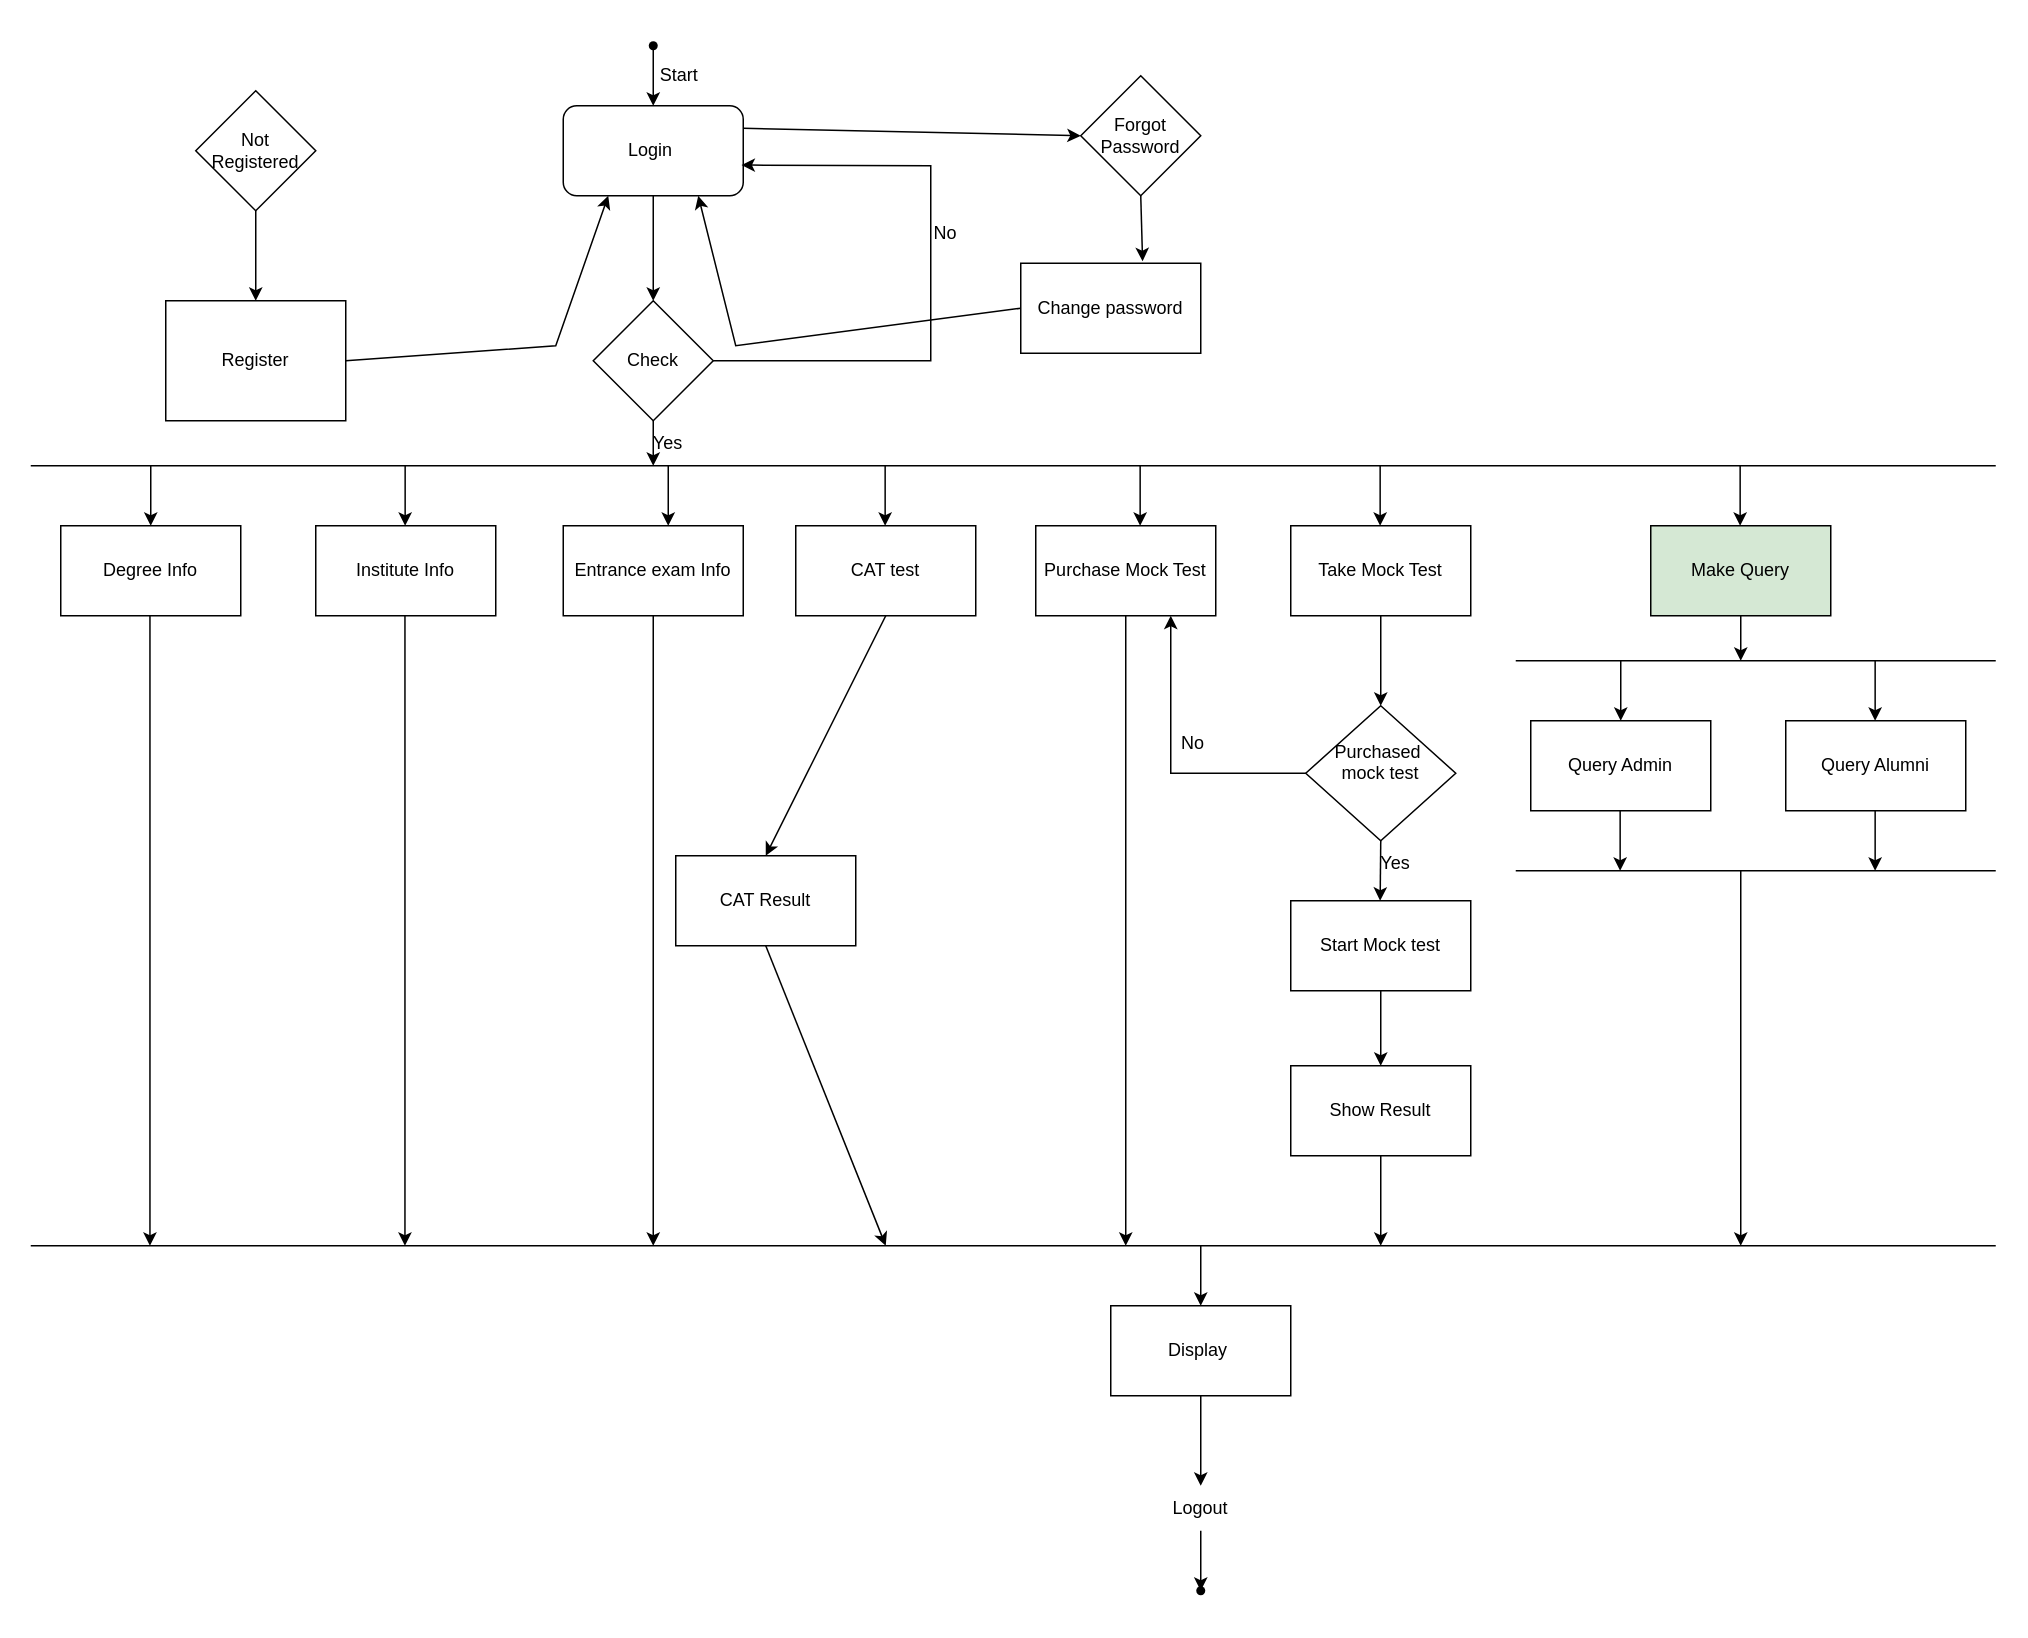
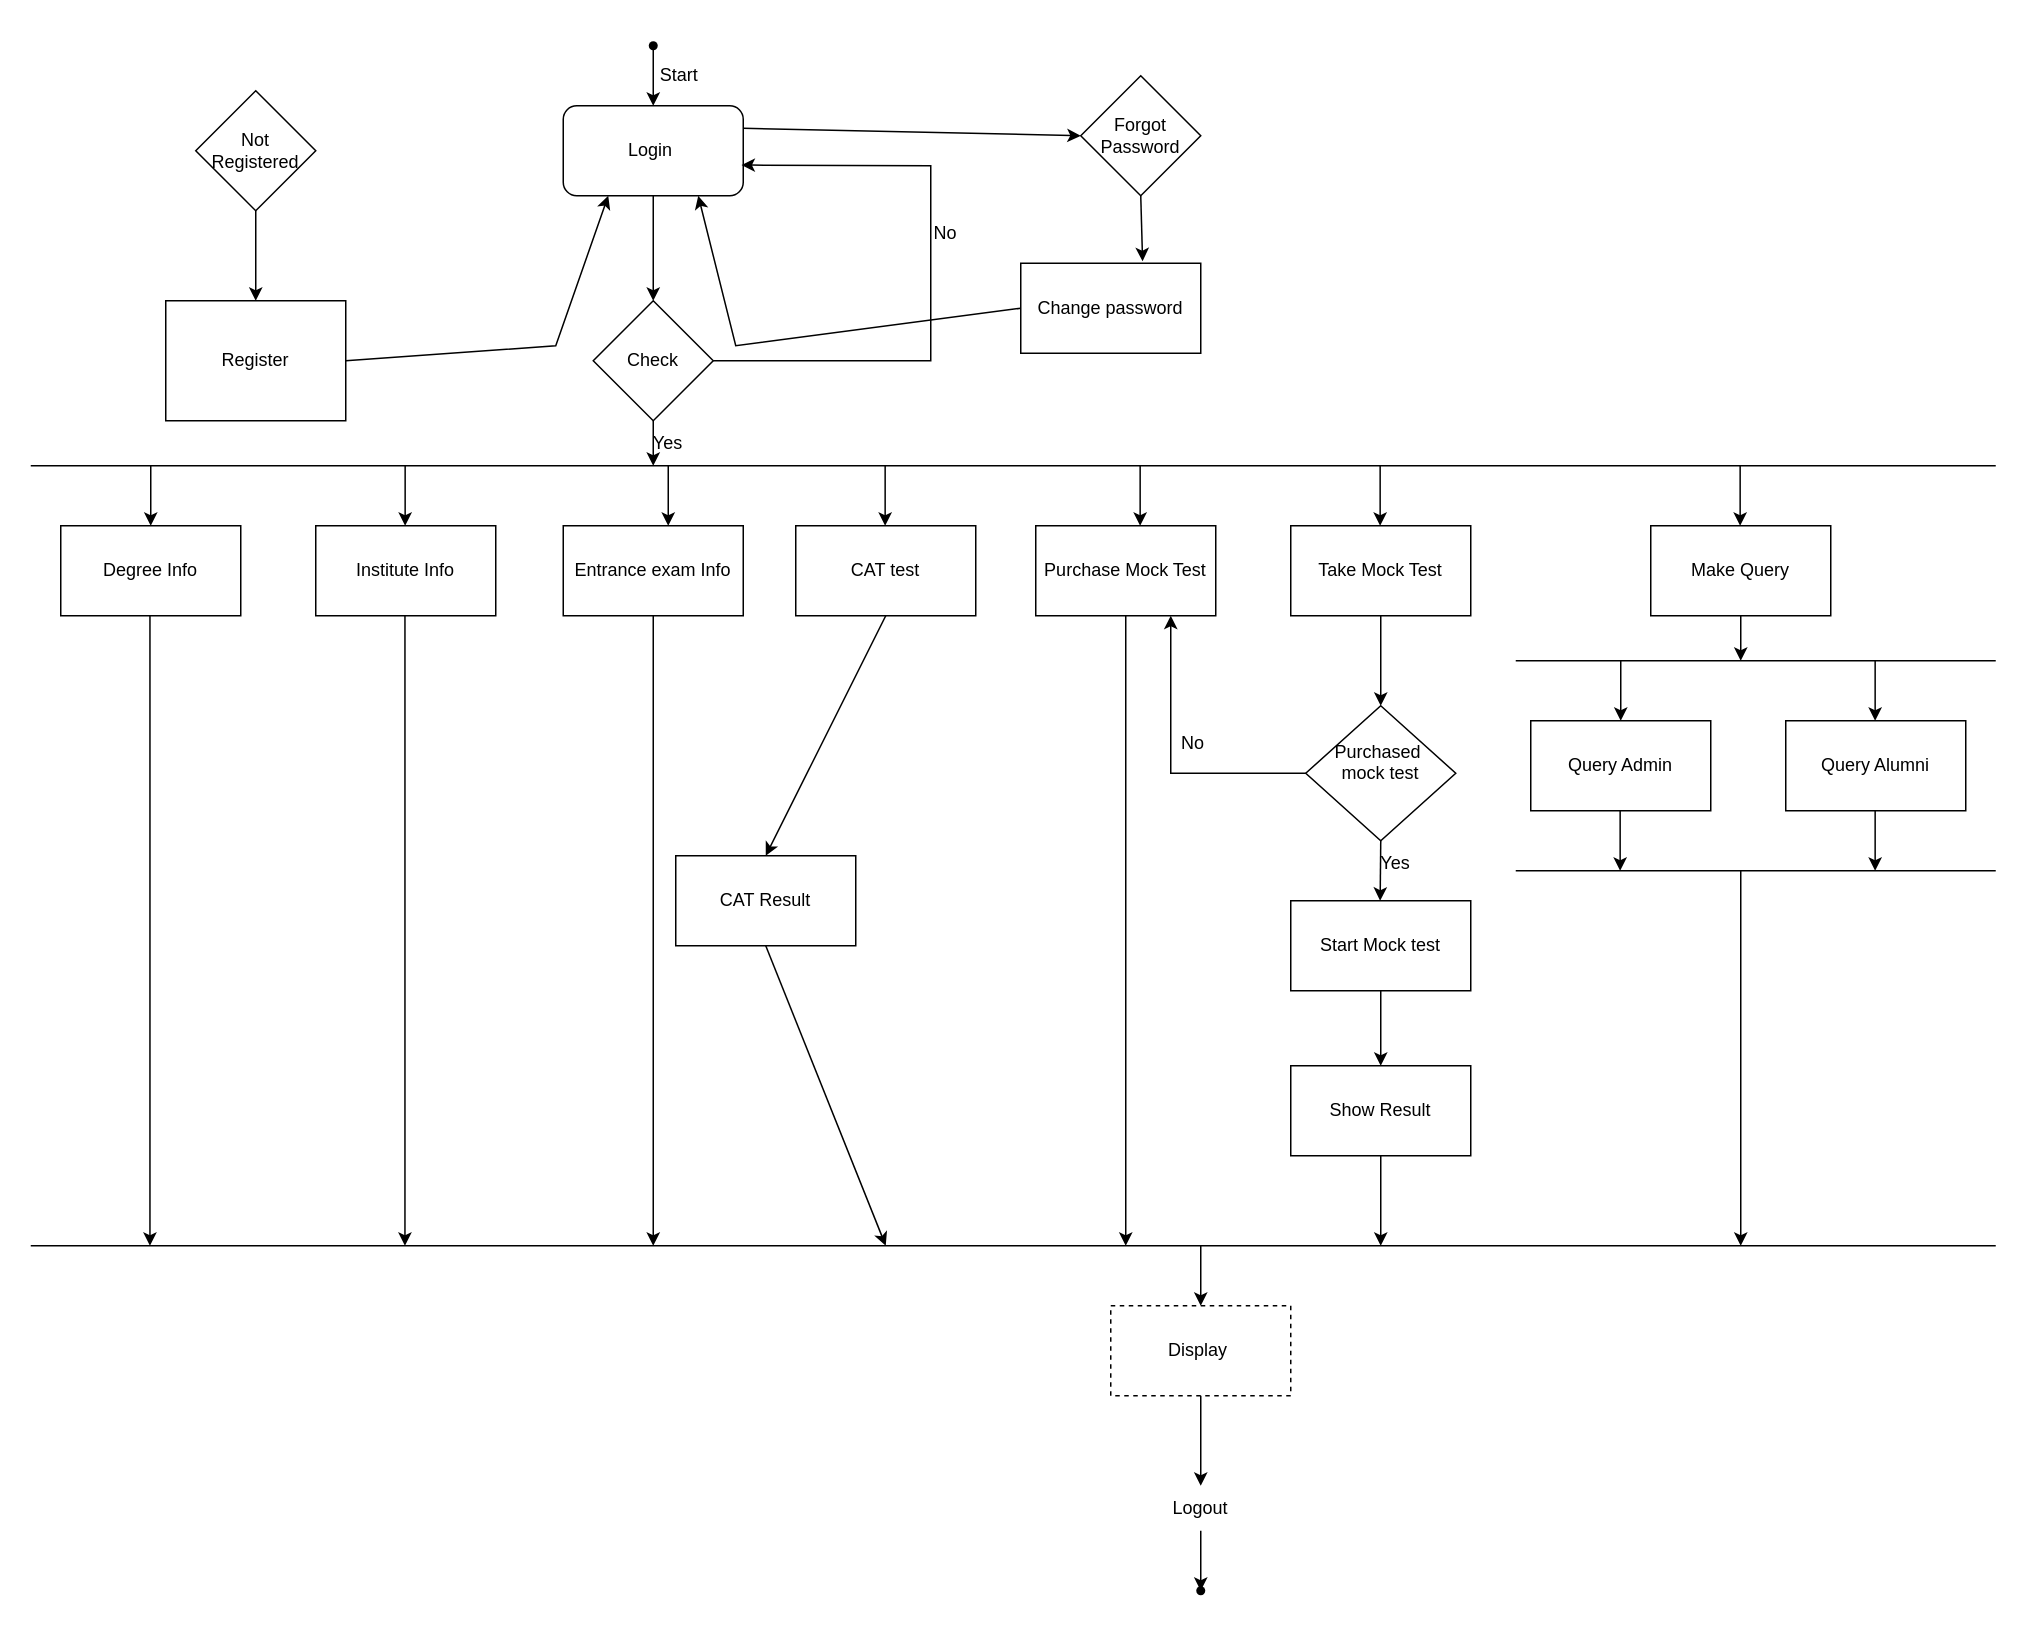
(1741, 571) -> (1741, 571)
(1201, 1351) -> (1201, 1351)
